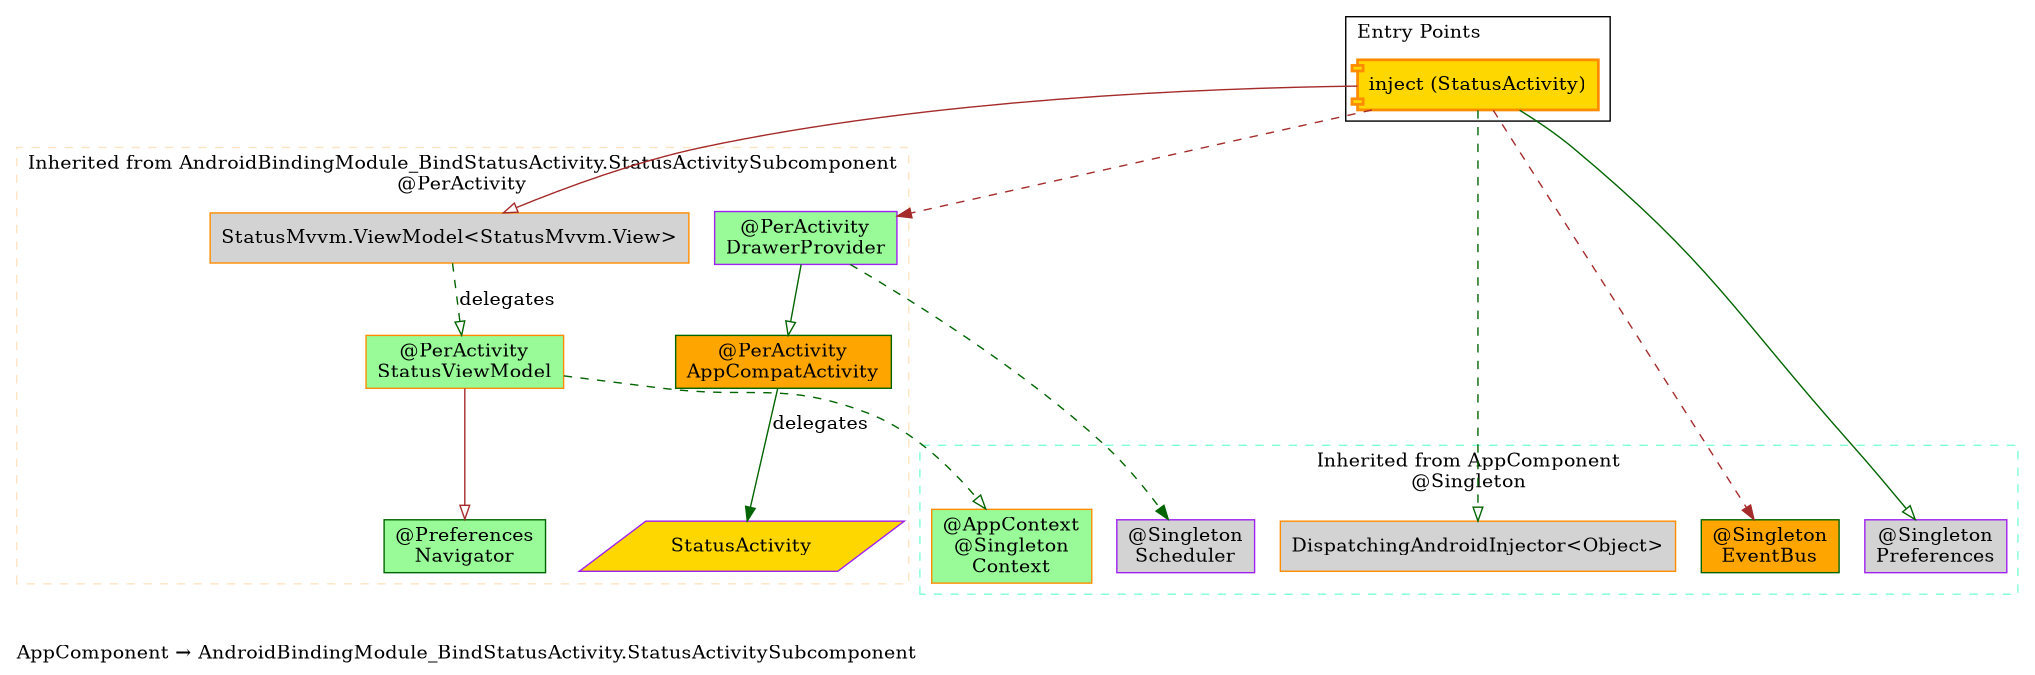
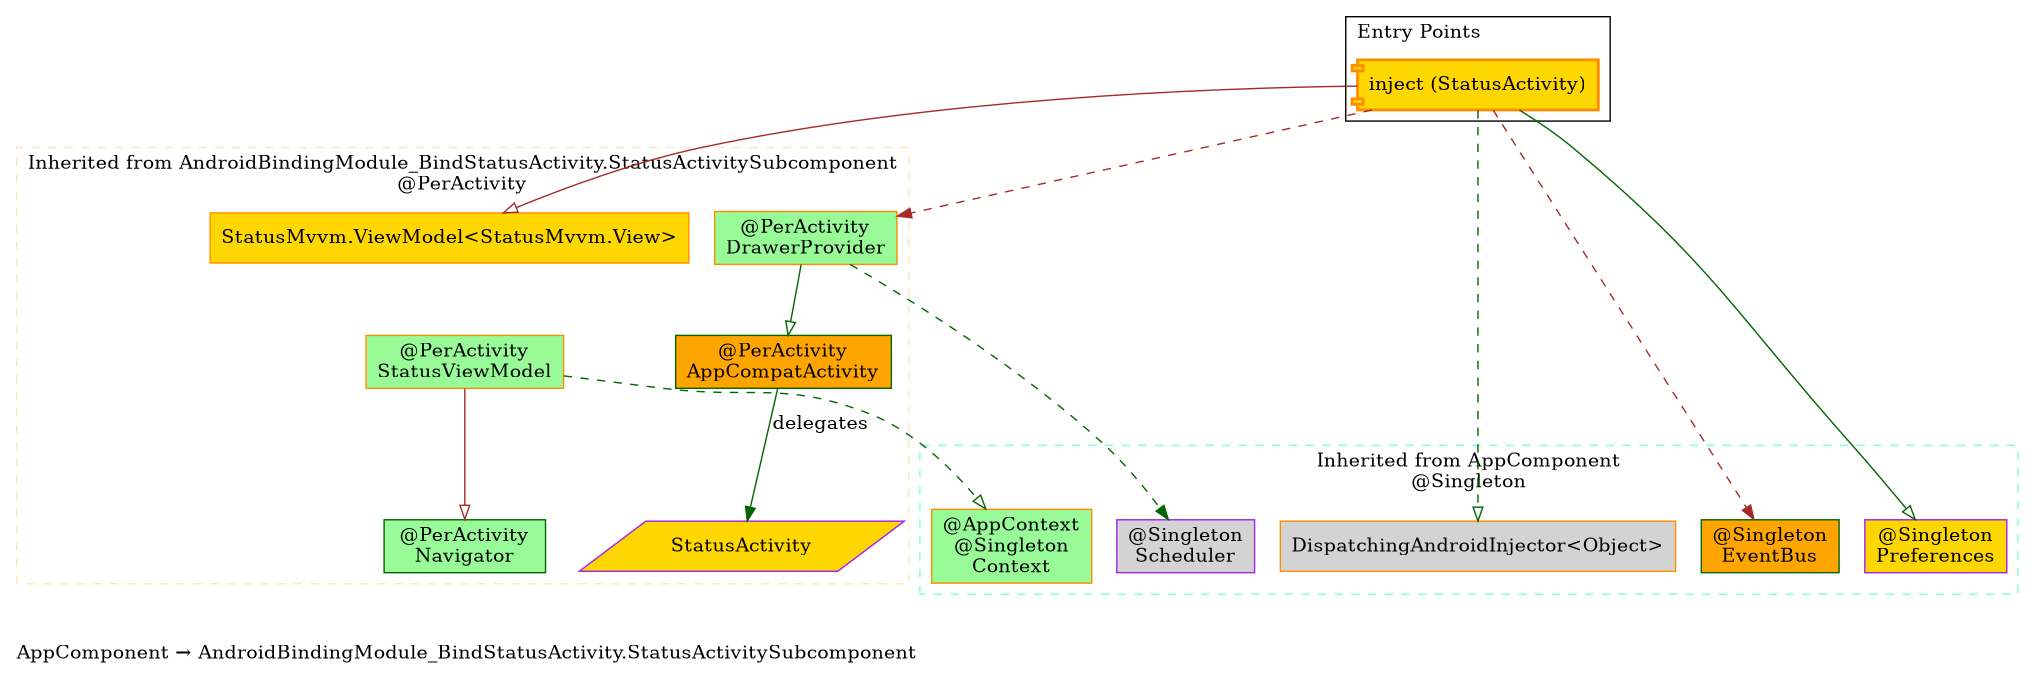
(450, 238) -> (450, 238)
(806, 238) -> (806, 238)
(456, 292) -> none
(465, 546) -> (465, 546)
(1936, 546) -> (1936, 546)
